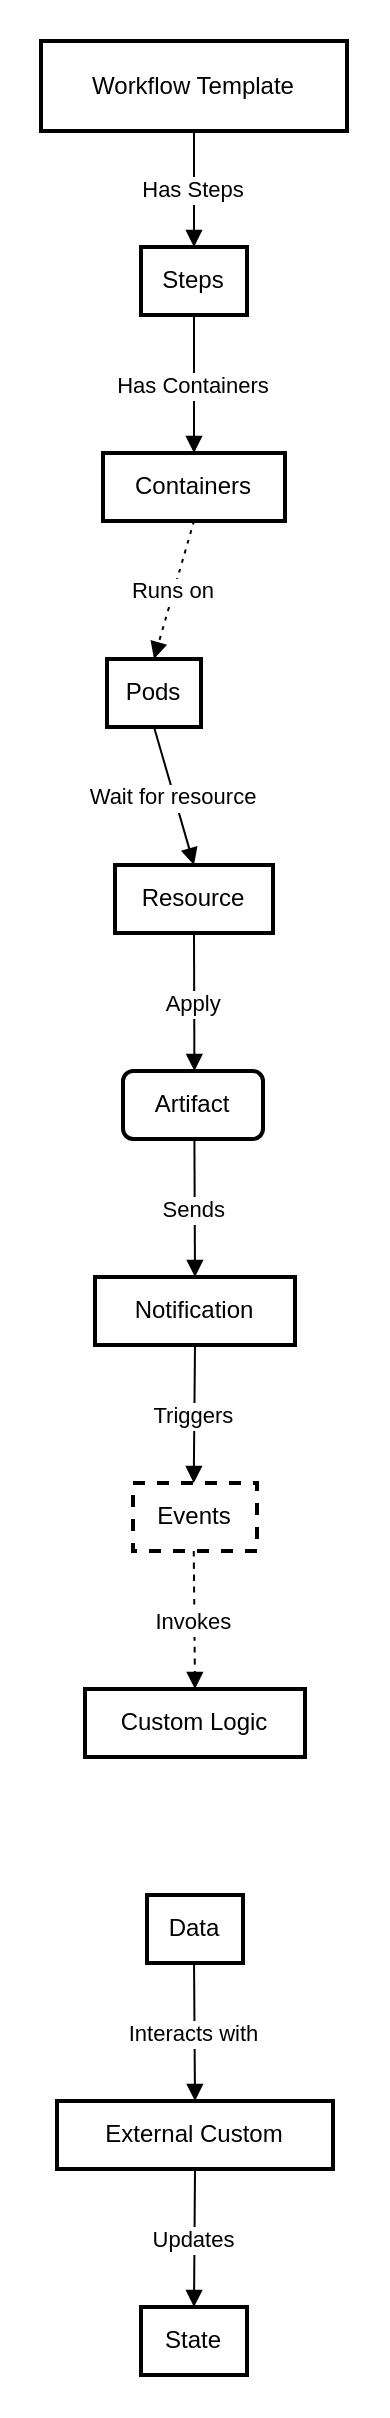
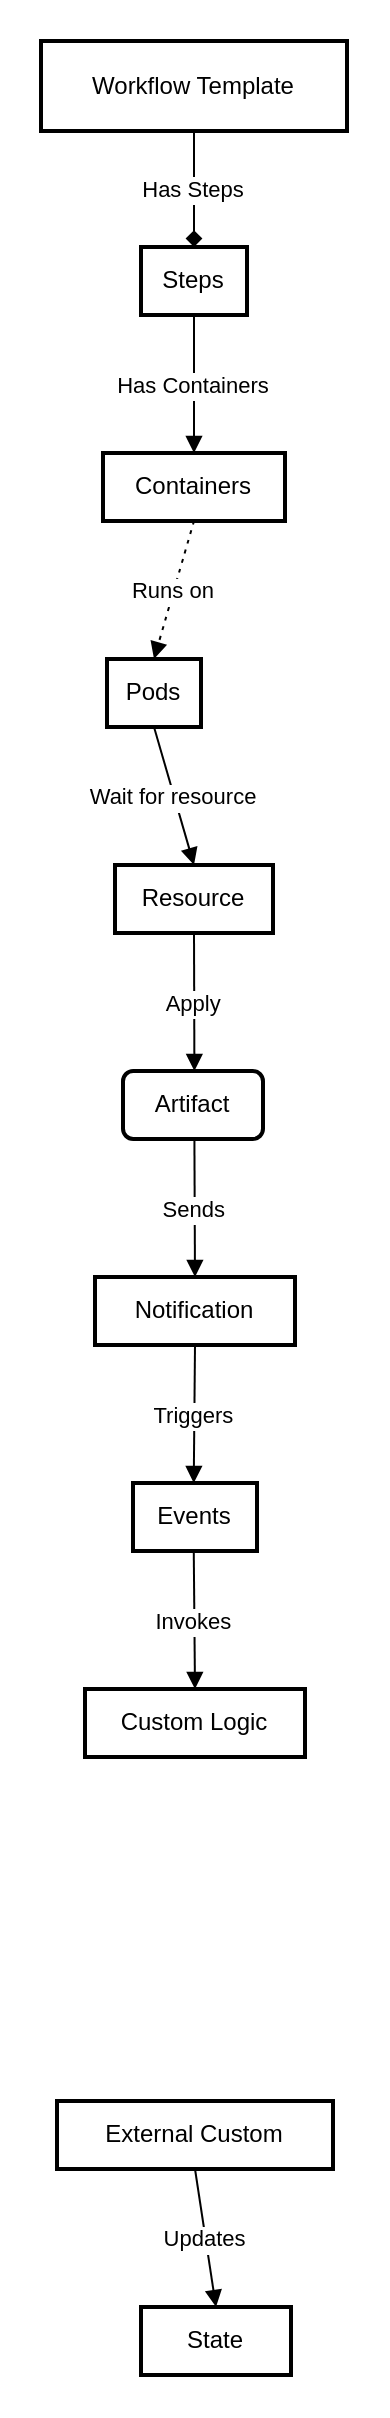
(194, 229) -> (194, 230)
(195, 1517) -> (195, 1517)
(194, 1580) -> (194, 1580)
(195, 1929) -> none
(194, 2027) -> none
(194, 2341) -> (216, 2341)
